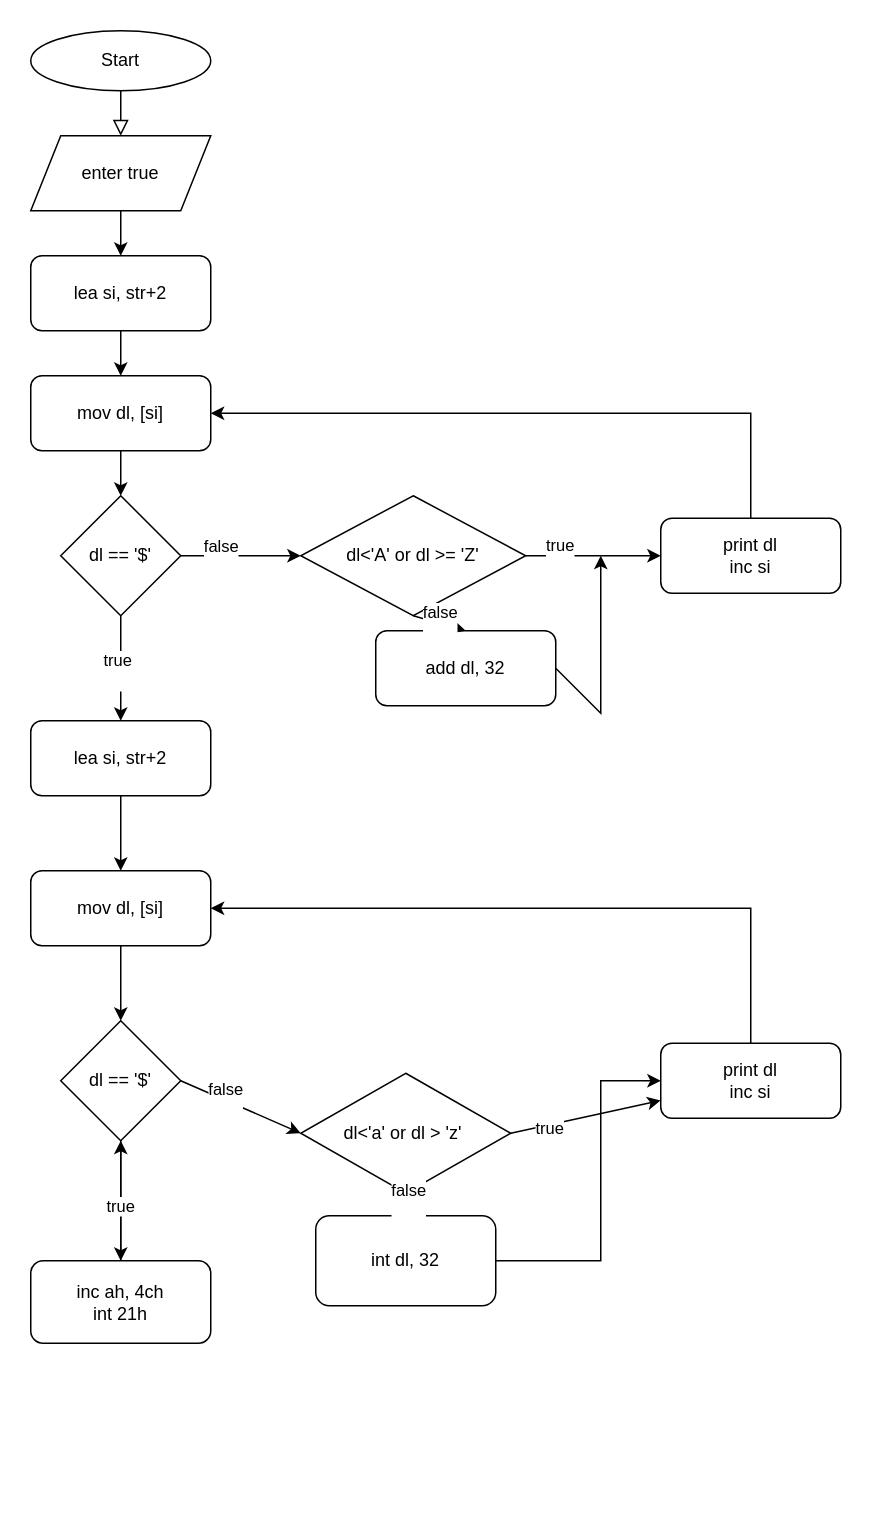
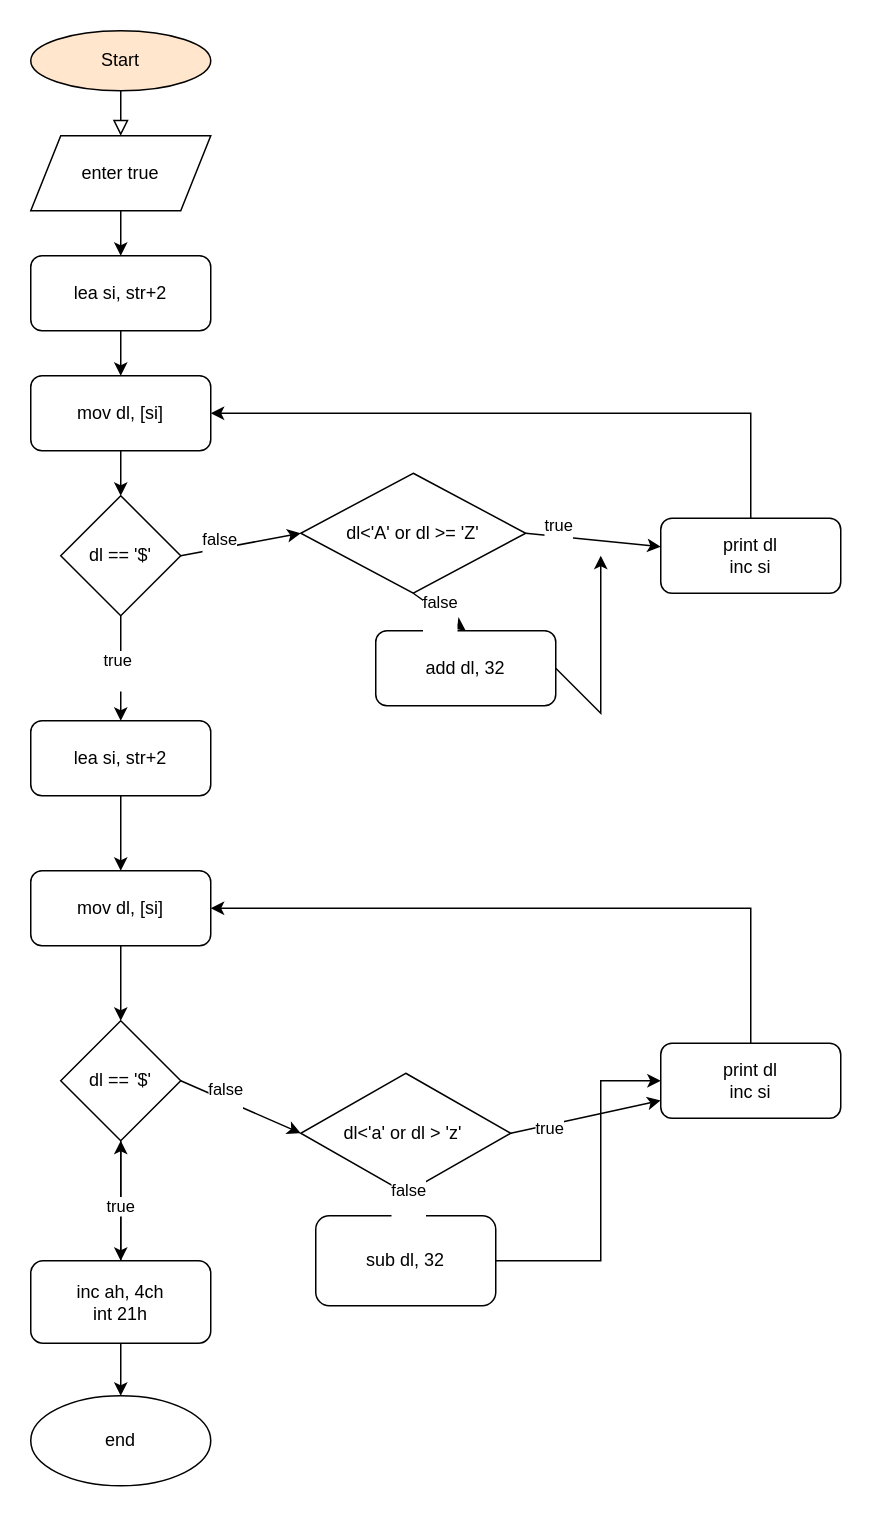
(121, 61) -> (121, 61)
(413, 556) -> (413, 533)
(406, 1261) -> (406, 1261)
none -> (121, 1365)
none -> (121, 1441)
